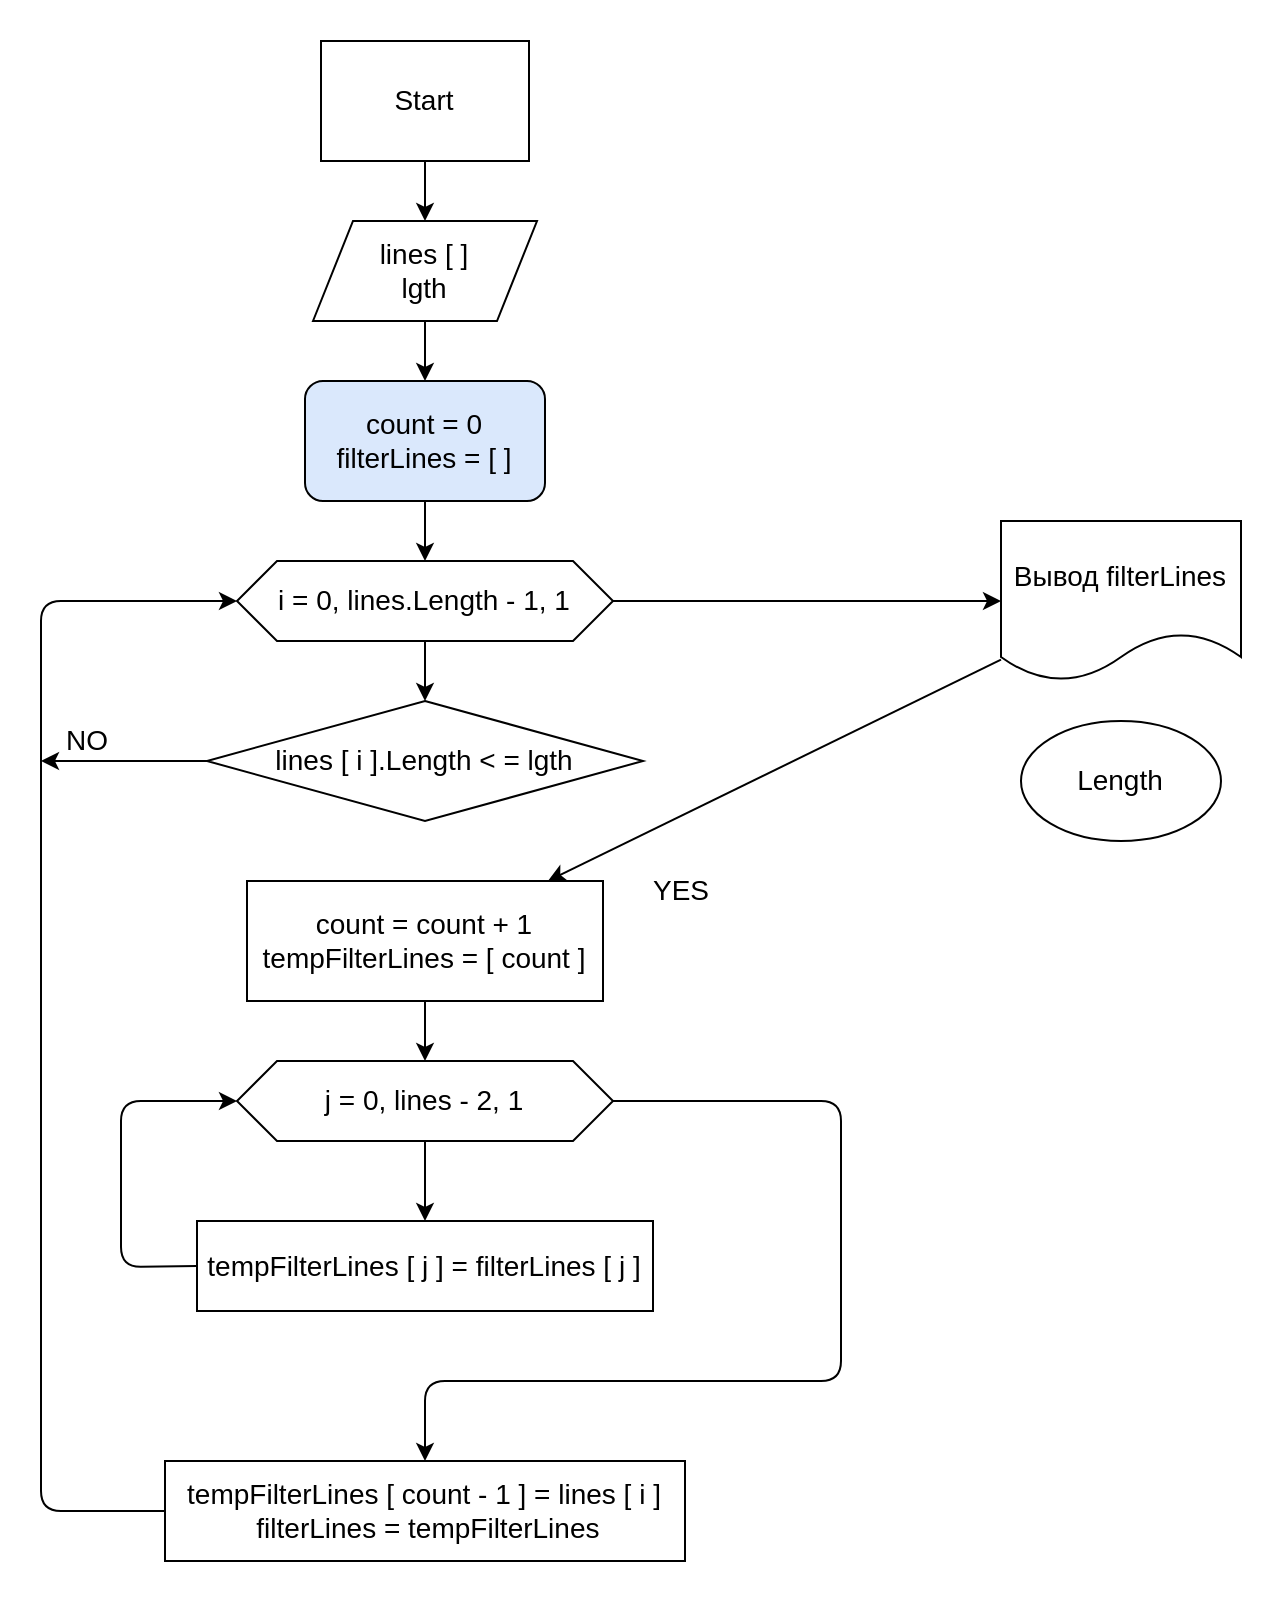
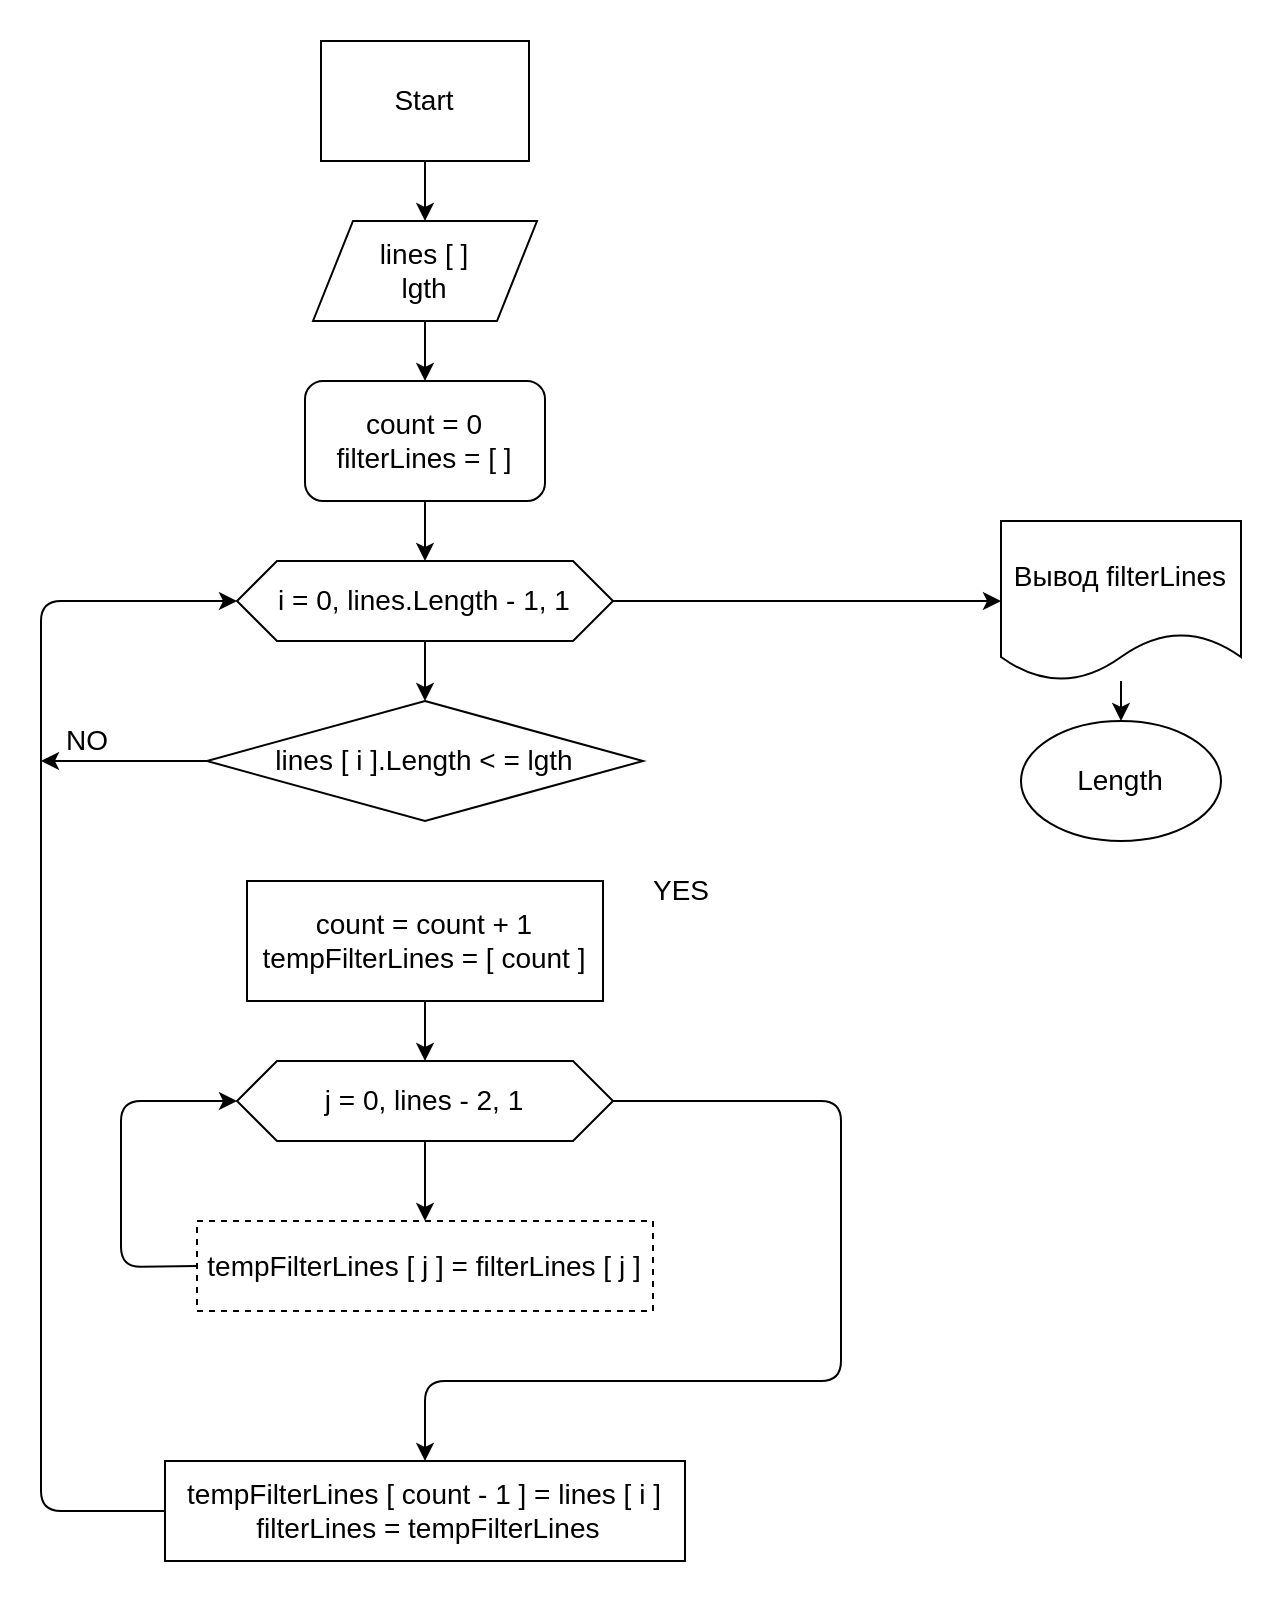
(425, 441) -> (425, 441)
(781, 767) -> (1121, 694)
(425, 1266) -> (425, 1266)
